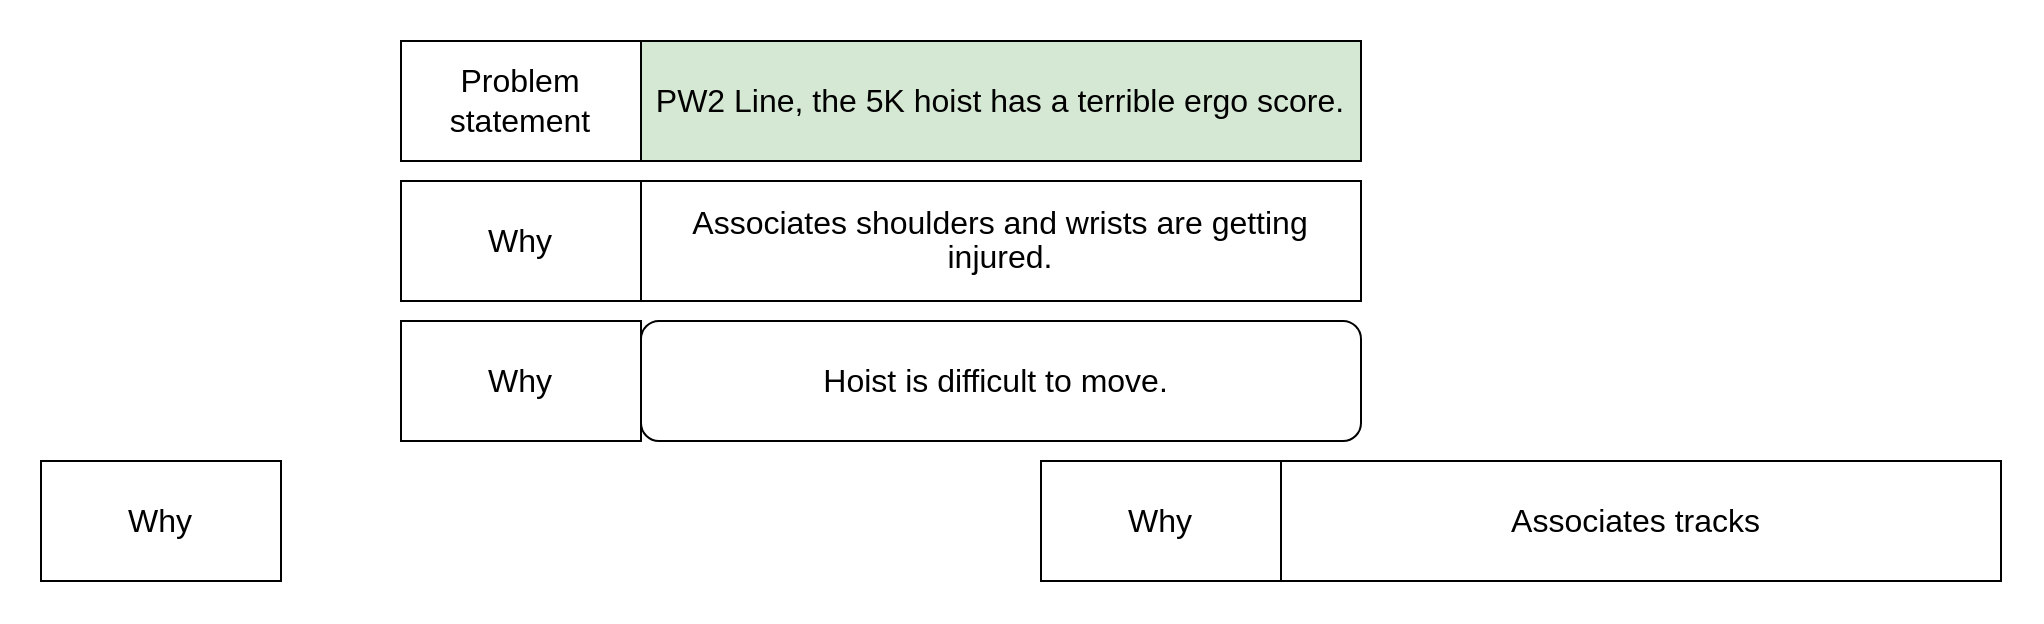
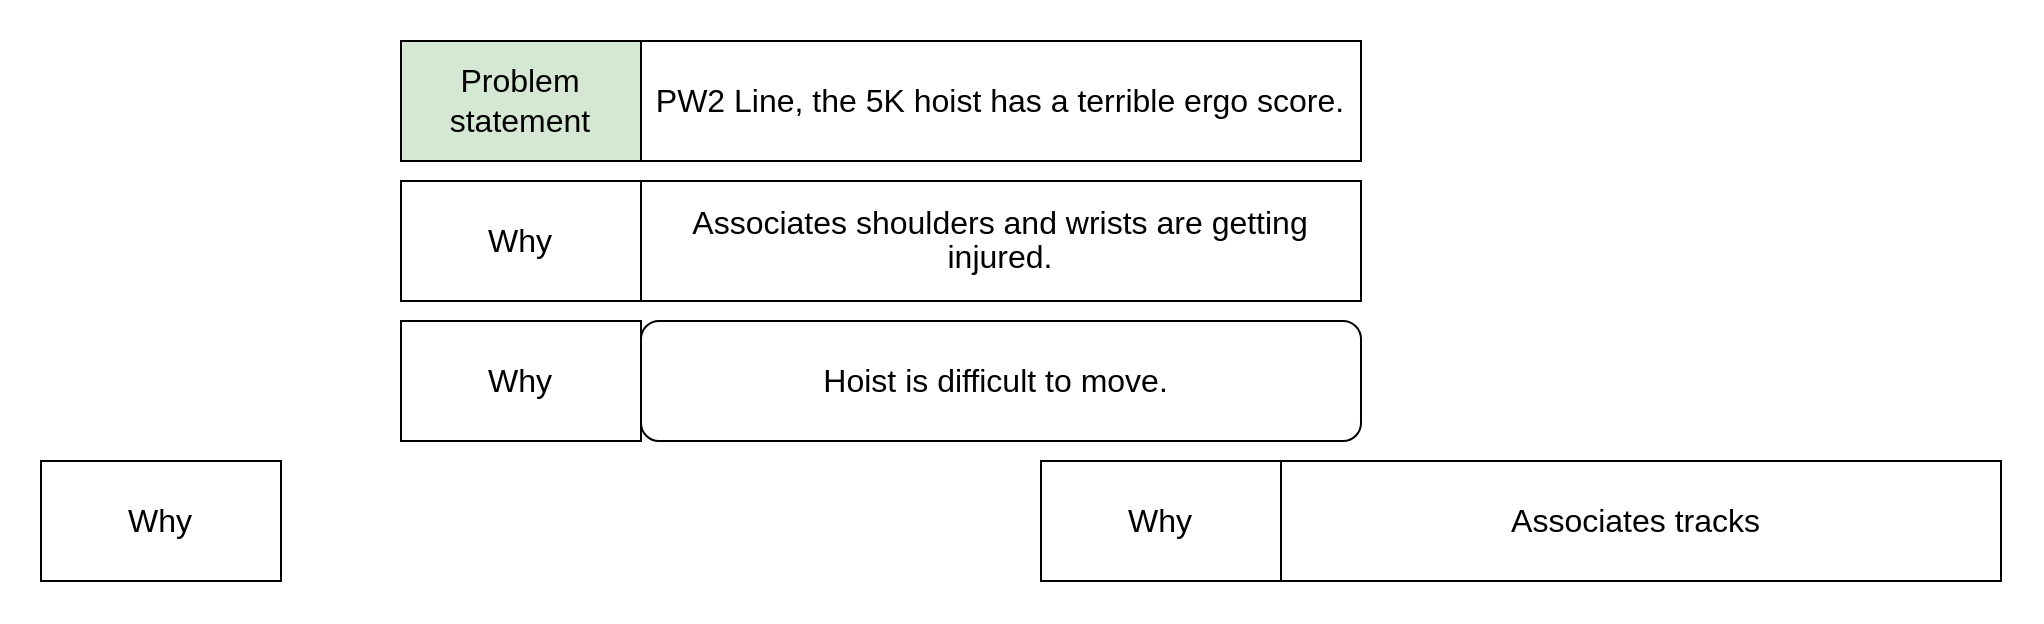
(521, 101) -> (521, 101)
(1001, 101) -> (1001, 101)
